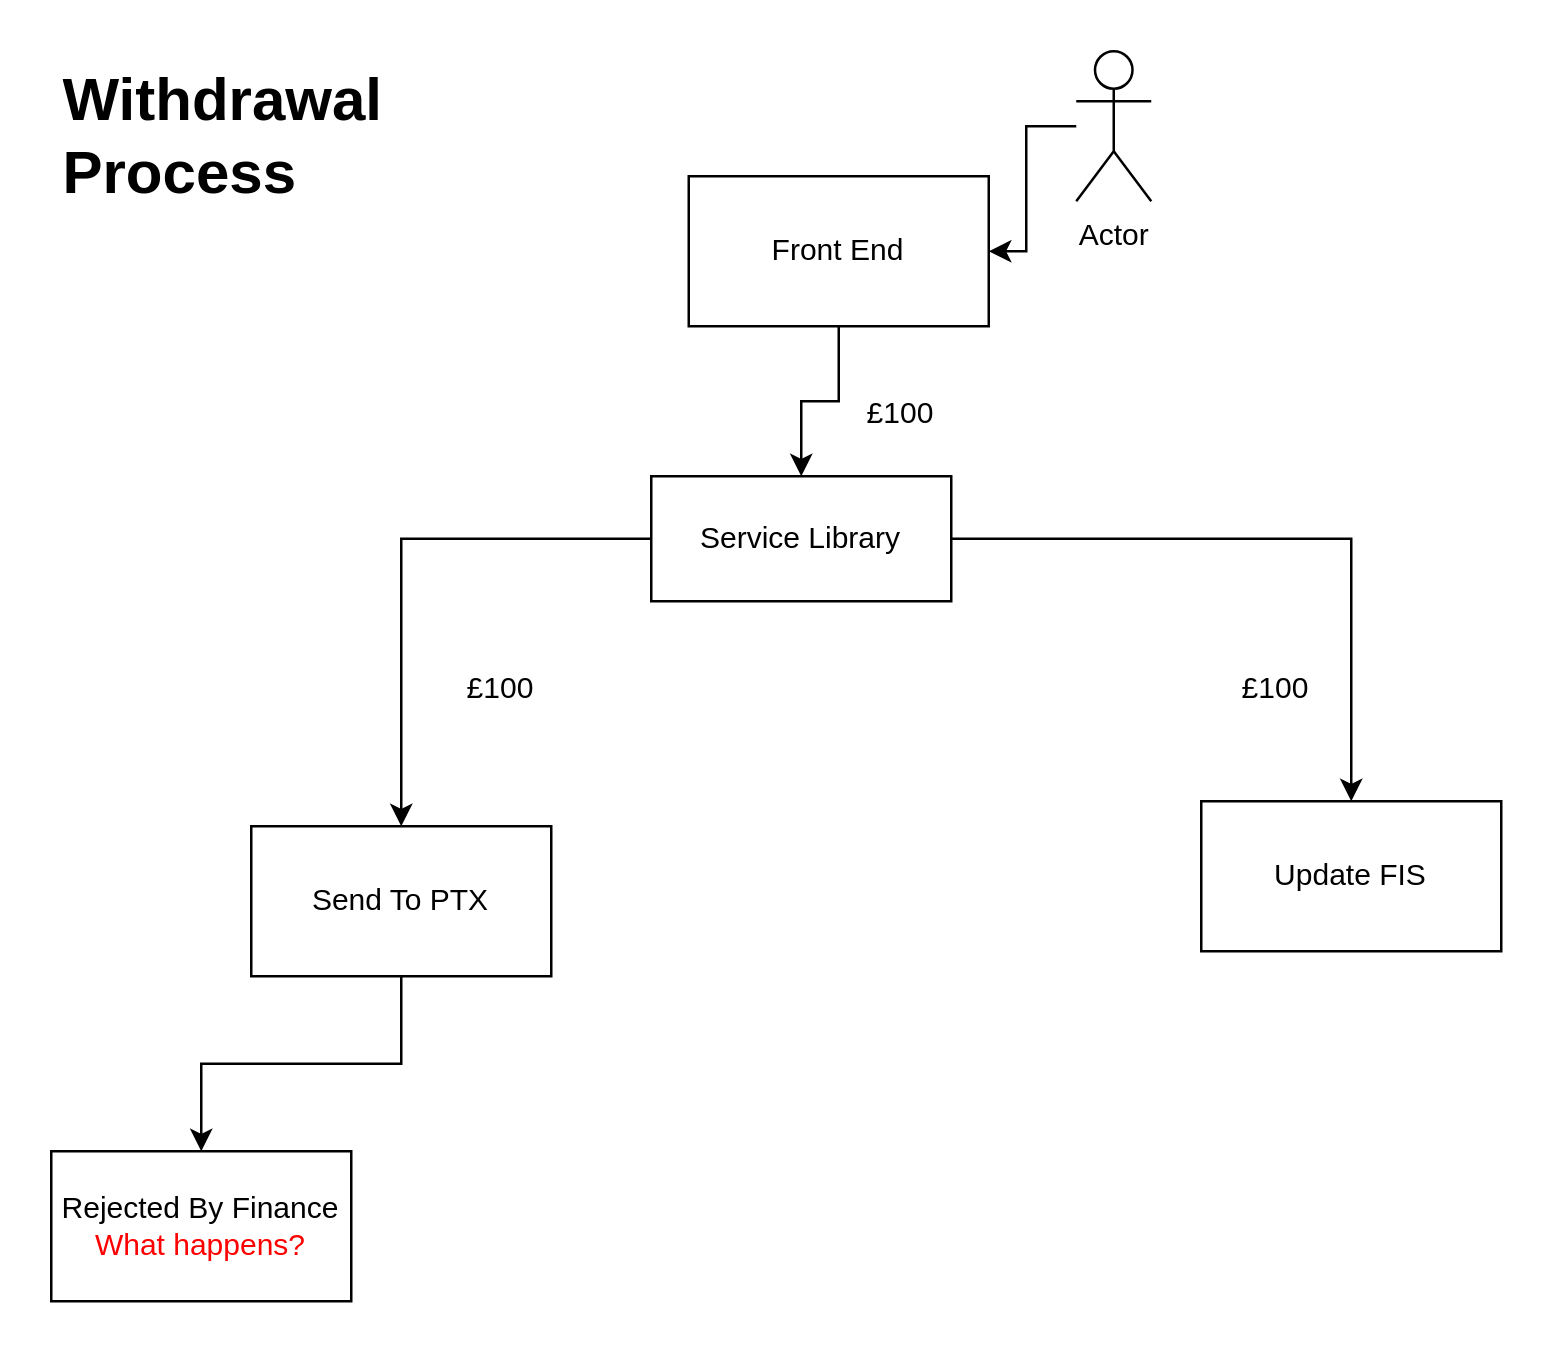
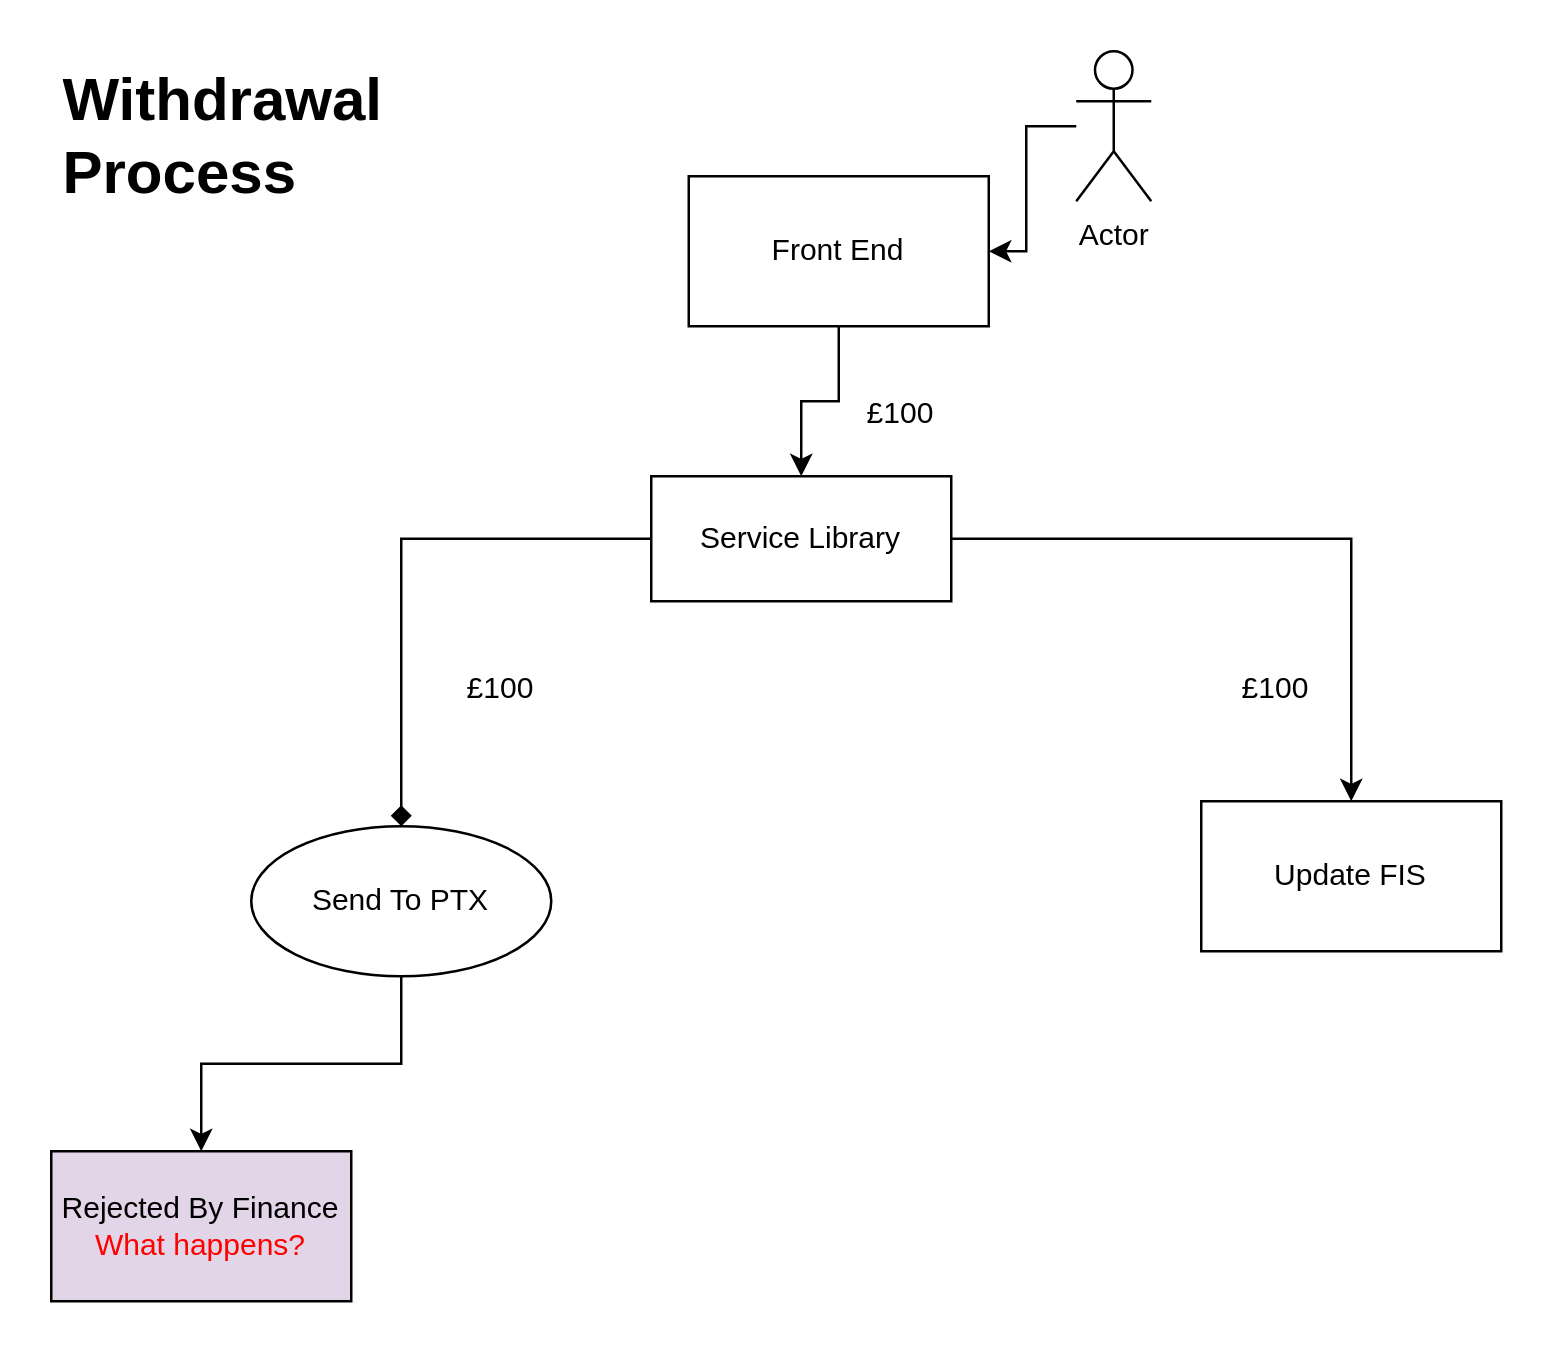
(401, 807) -> (401, 806)
(401, 901) -> (401, 901)
(201, 1226) -> (201, 1226)
